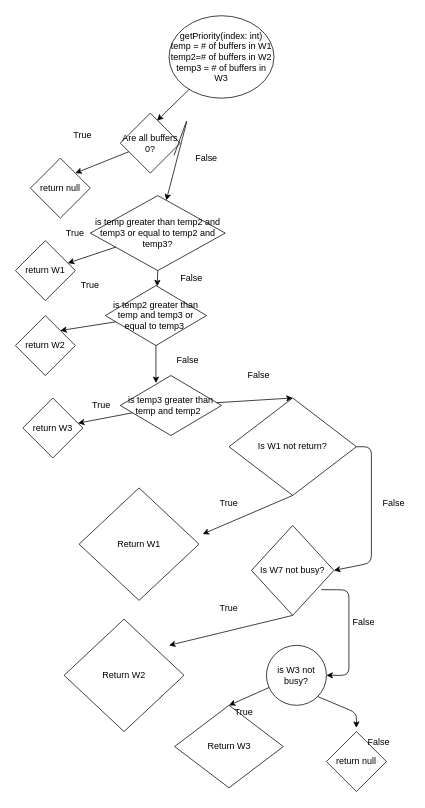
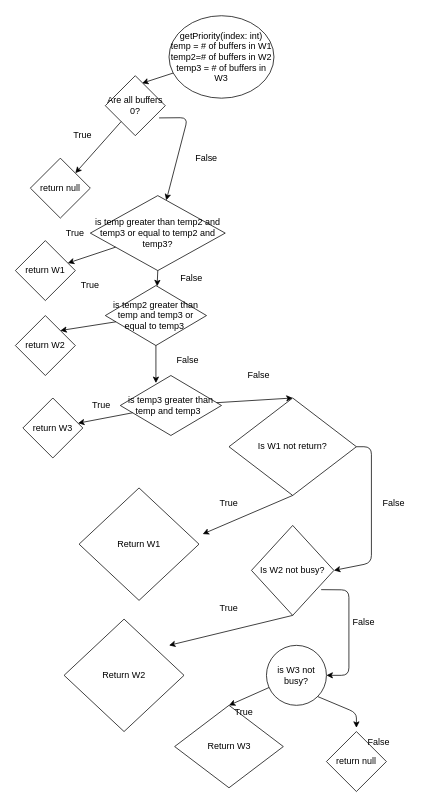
(150, 143) -> (135, 105)
(171, 405) -> (171, 405)
(293, 570) -> (293, 570)
